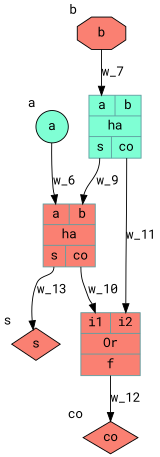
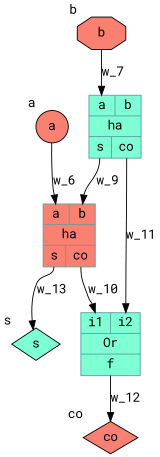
(52, 127) -> (52, 127)
(36, 344) -> (36, 344)
(111, 344) -> (111, 344)
